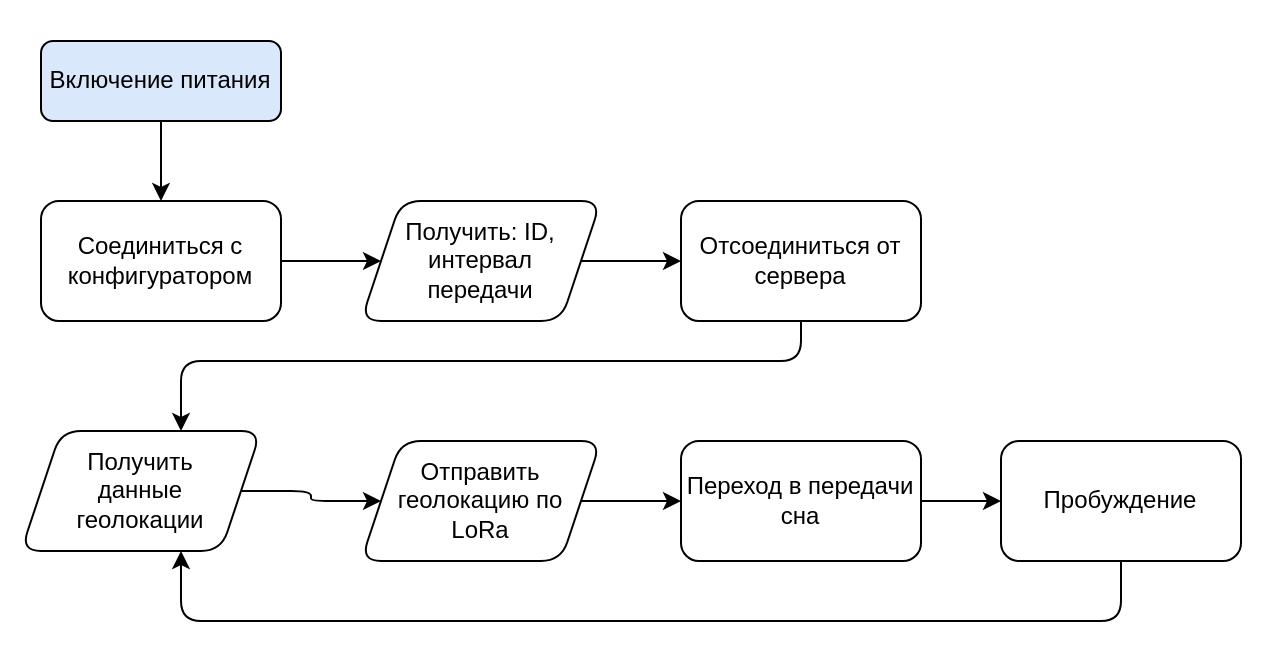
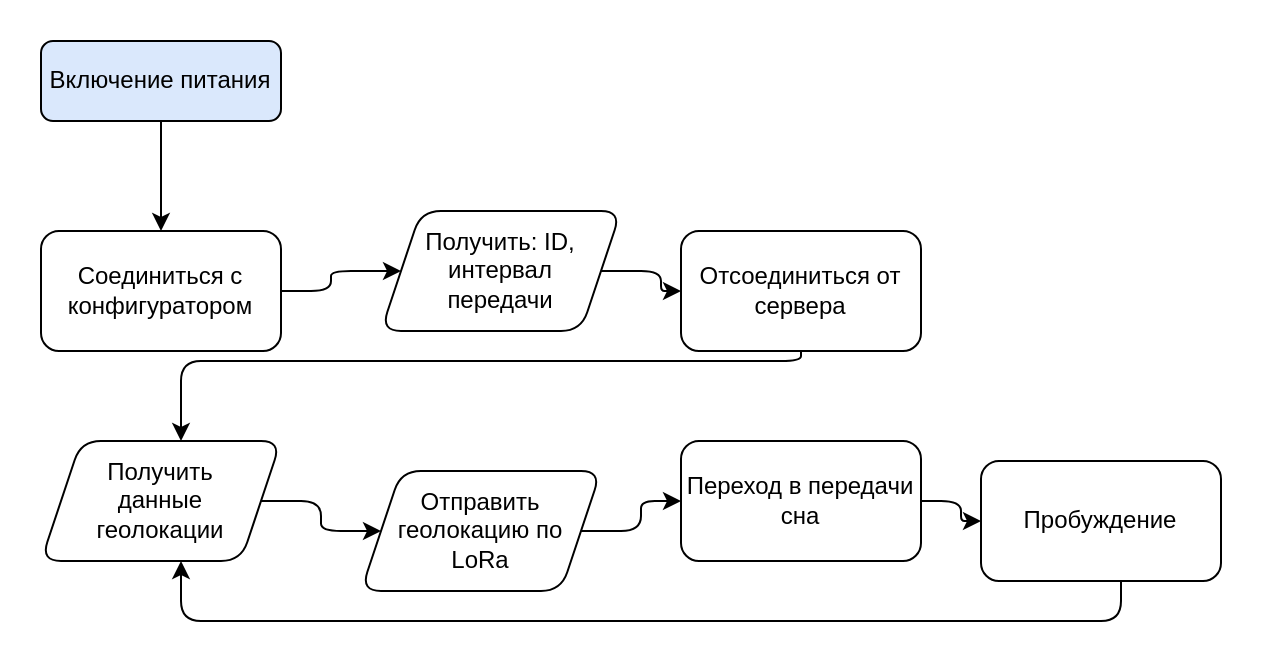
(161, 261) -> (161, 291)
(481, 261) -> (501, 271)
(801, 261) -> (801, 291)
(141, 491) -> (161, 501)
(481, 501) -> (481, 531)
(1121, 501) -> (1101, 521)
